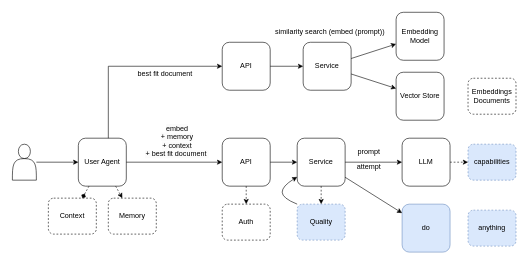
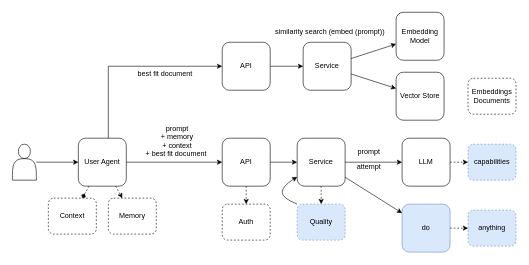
(177, 141) -> (177, 141)
none -> (462, 228)
